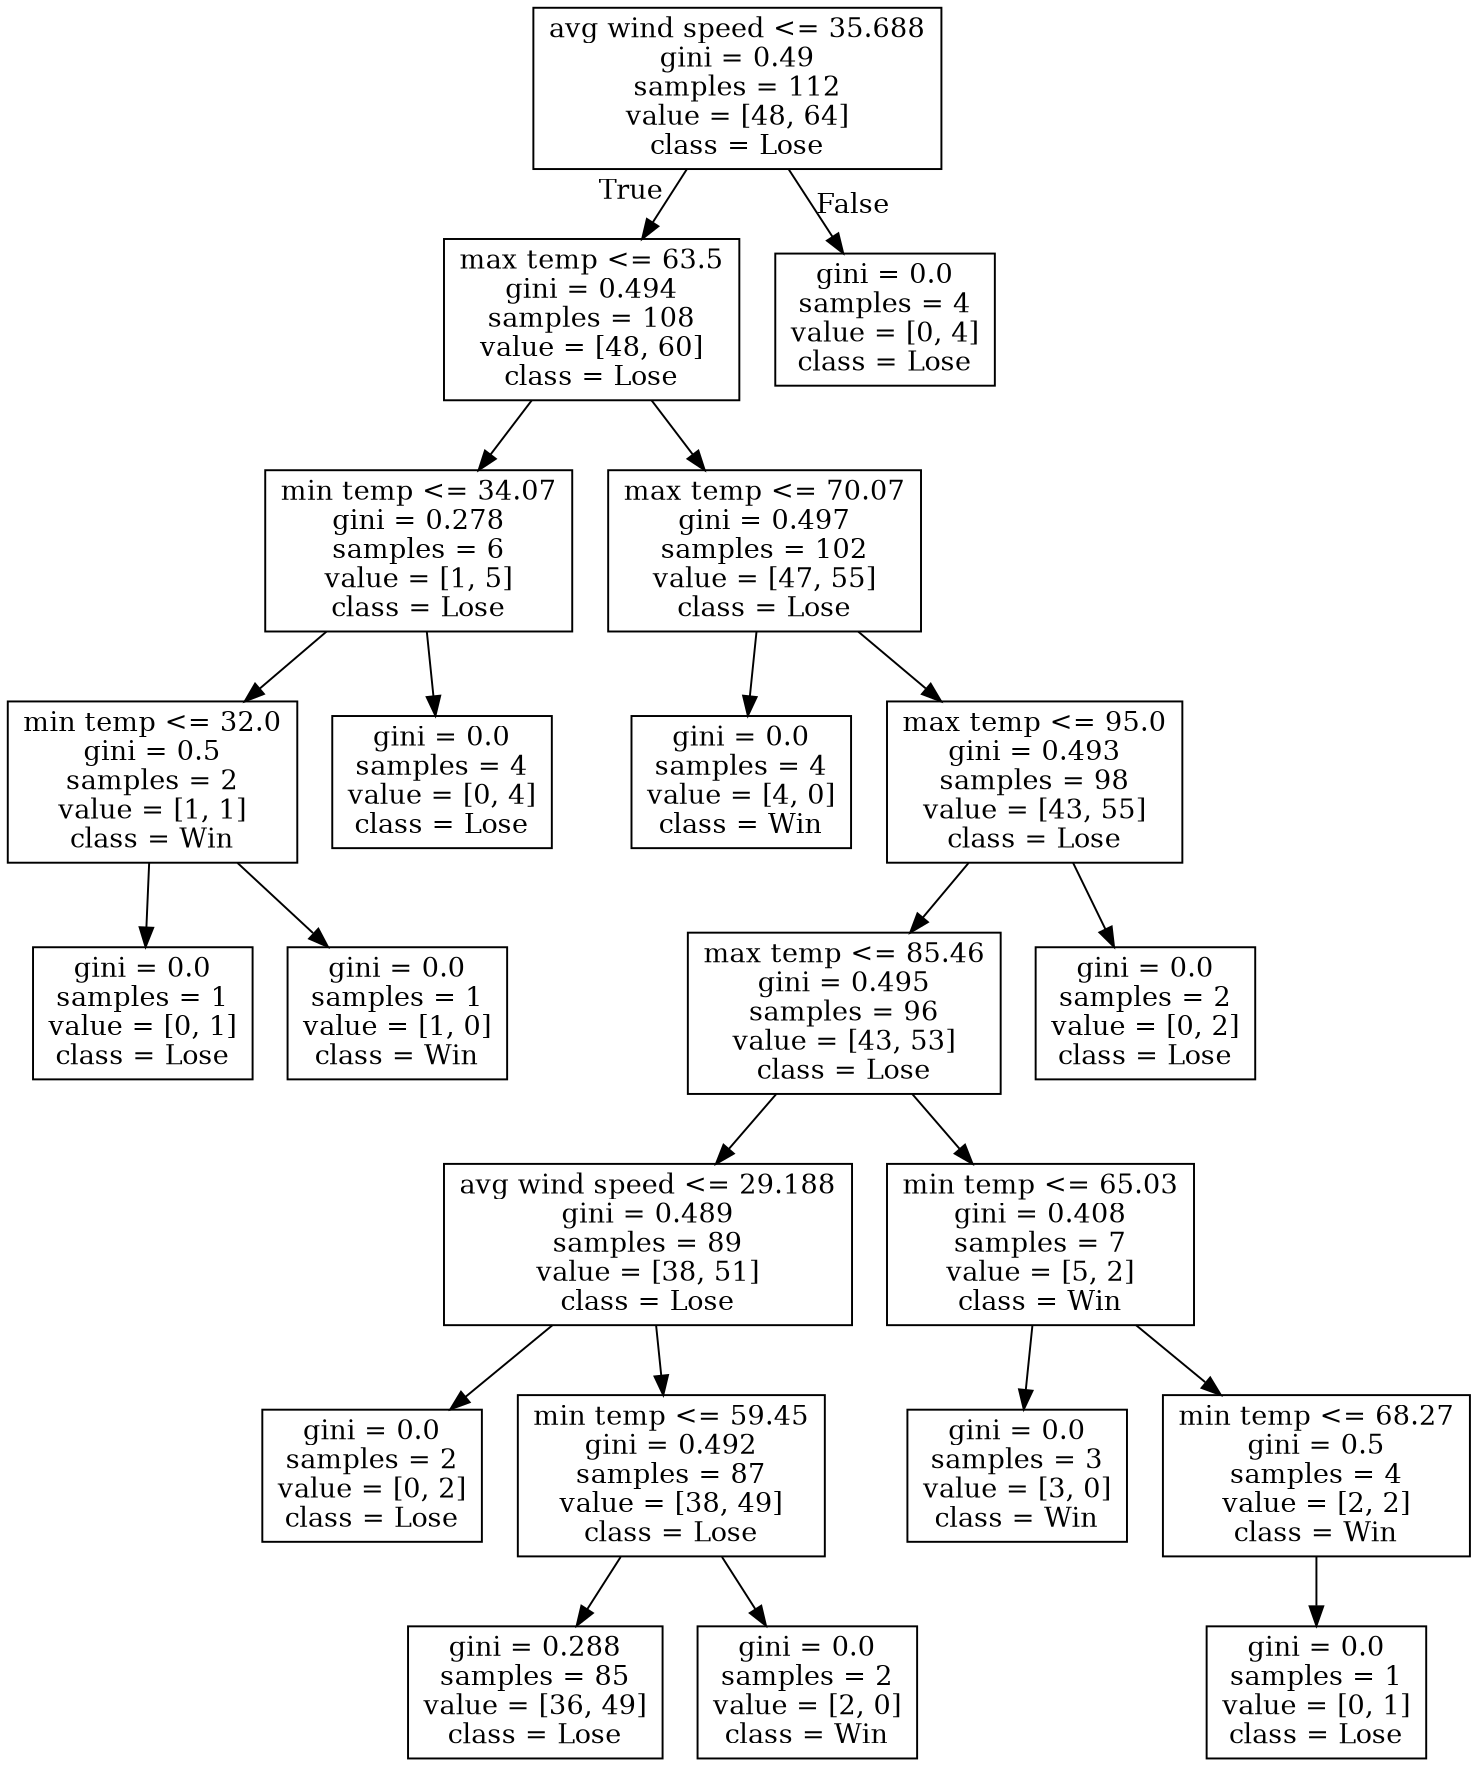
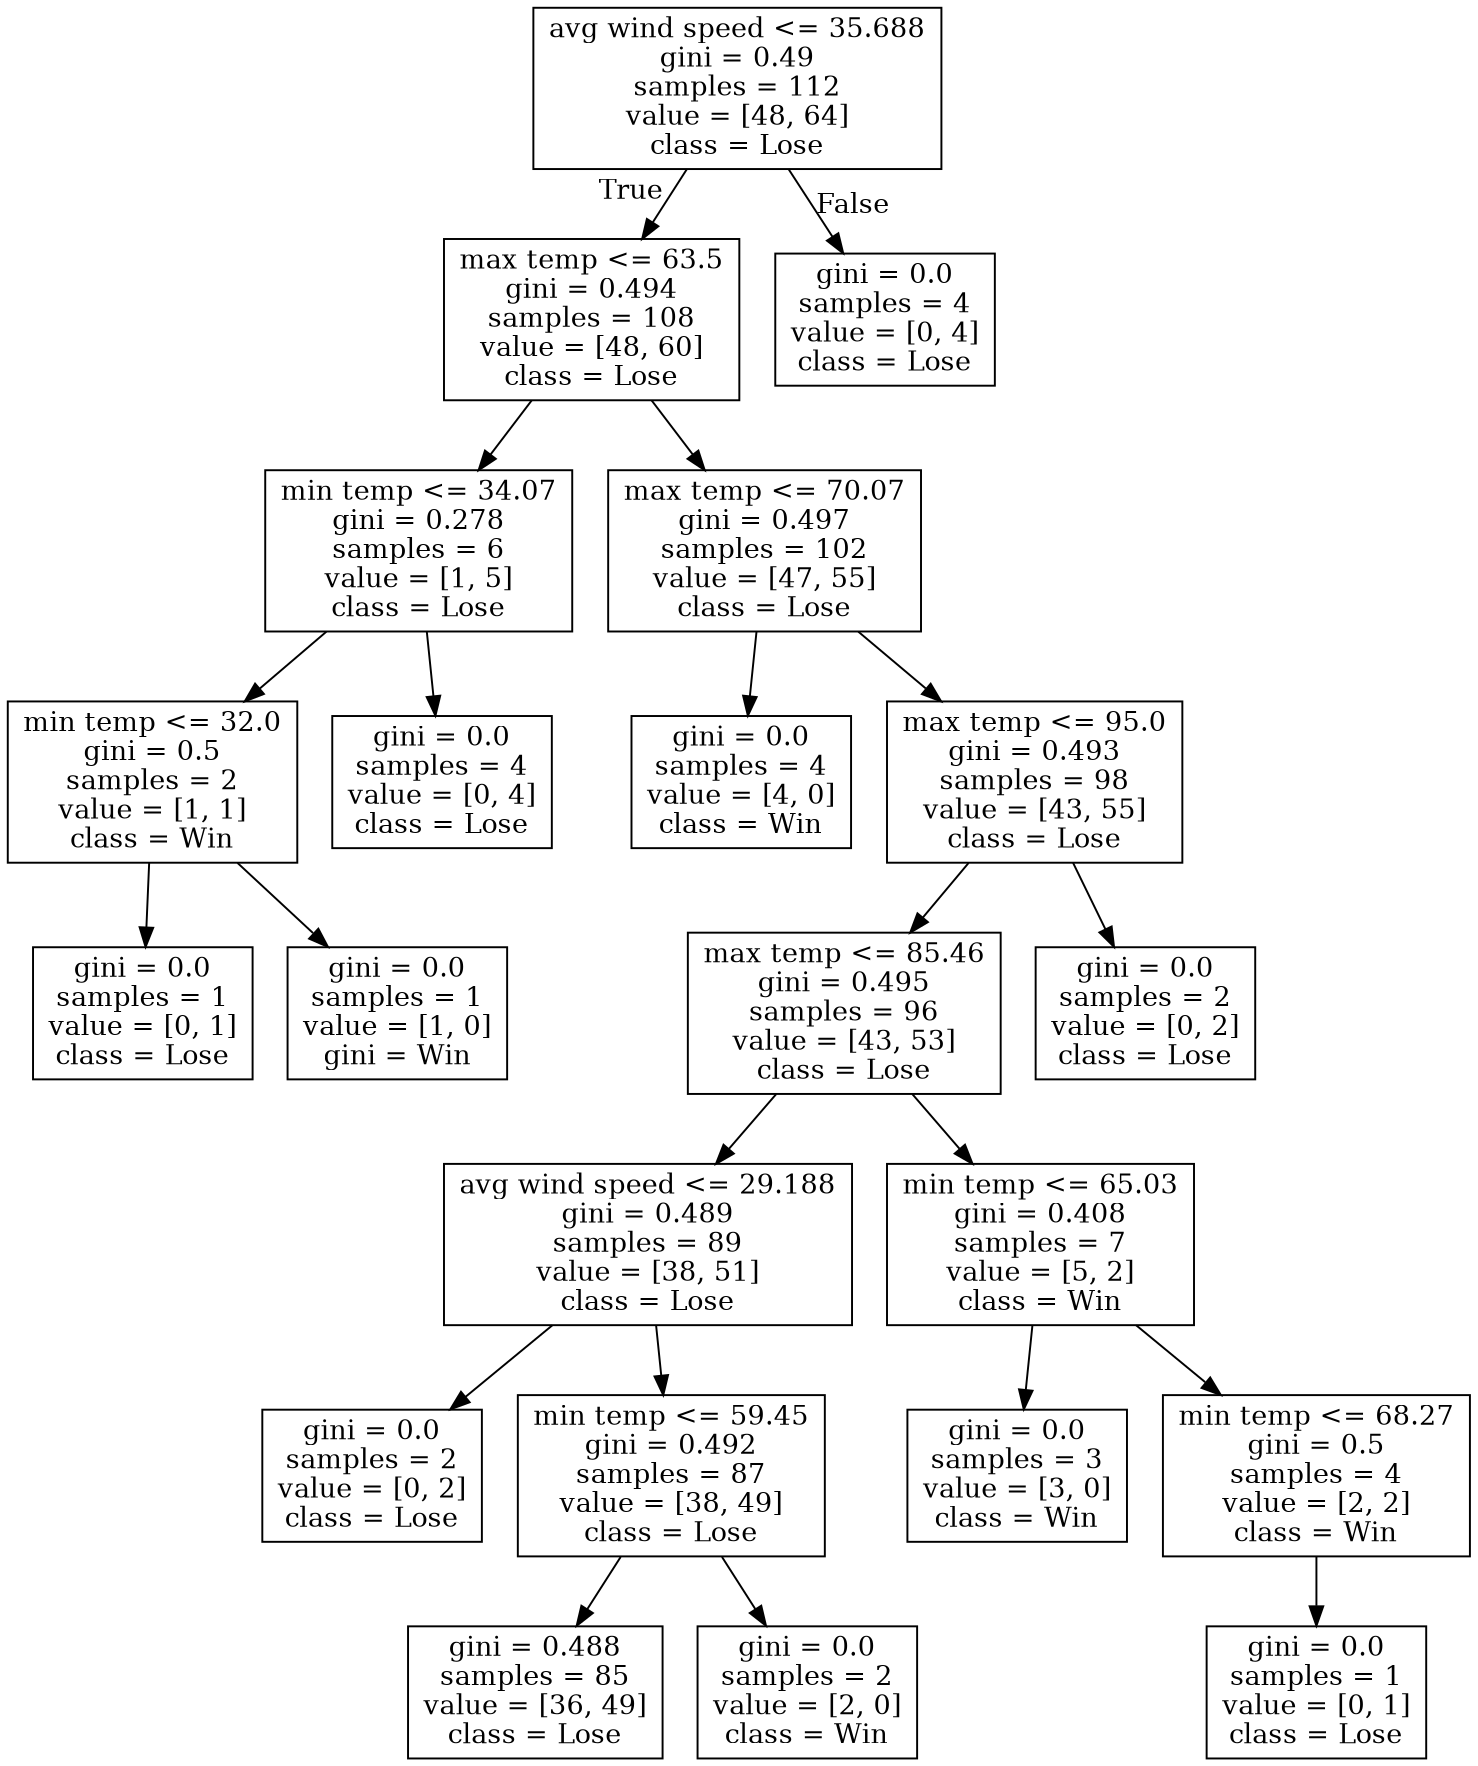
(397, 1013) -> (397, 1013)
(535, 1692) -> (535, 1692)
